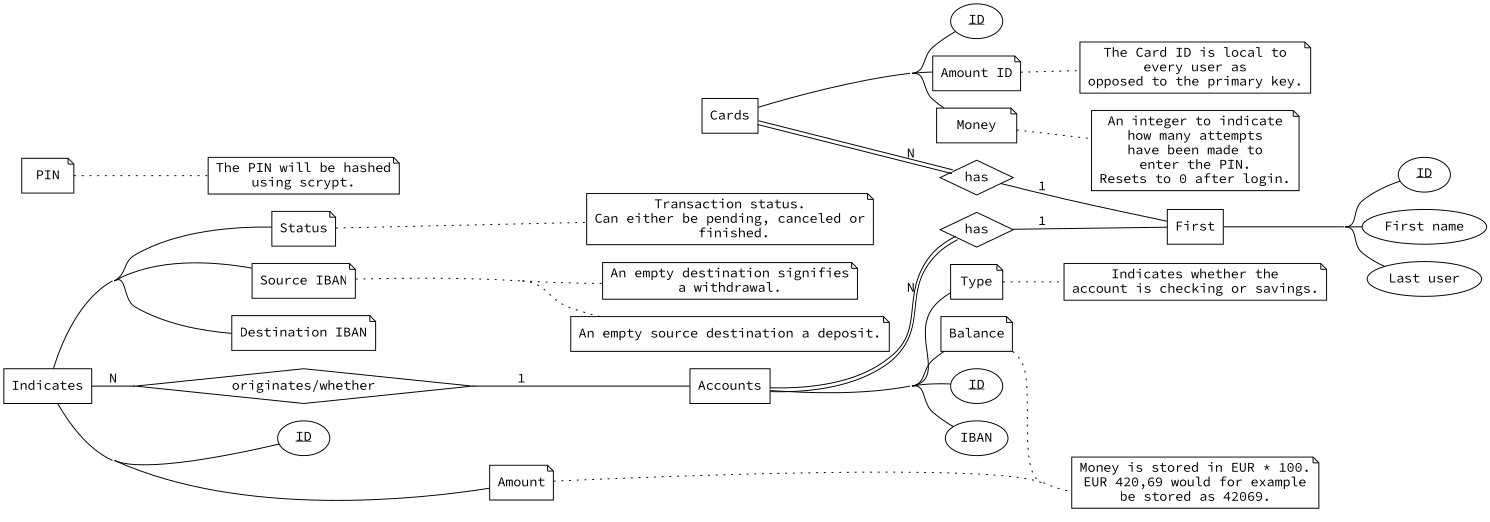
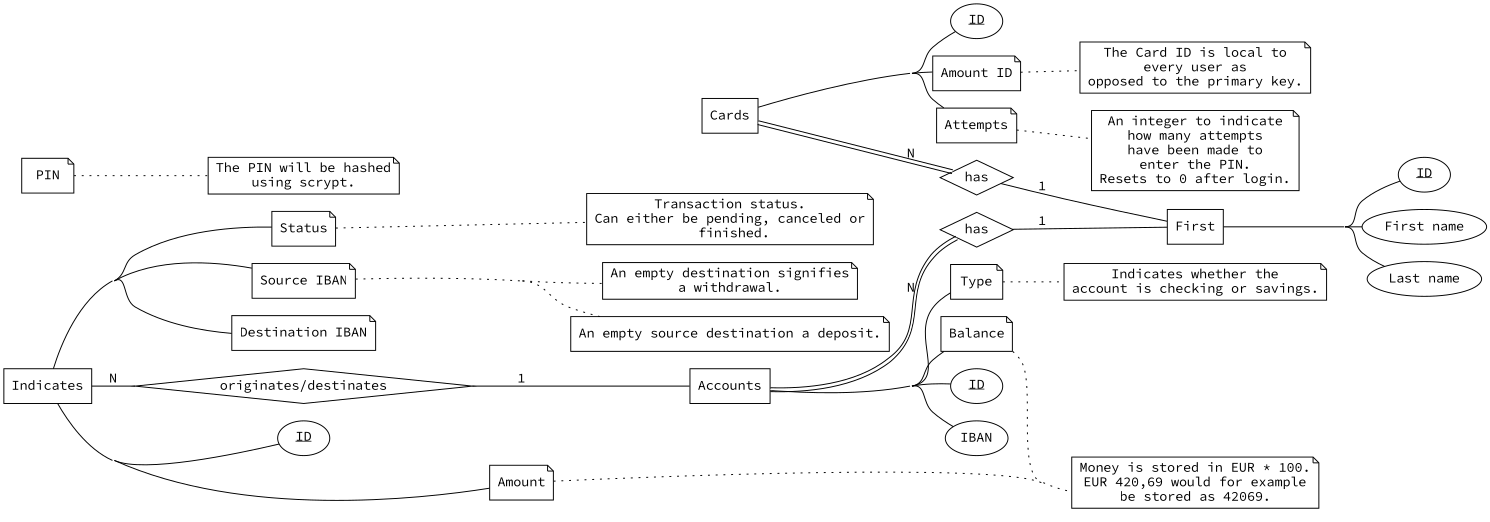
(977, 125) -> (977, 125)
(1424, 279) -> (1424, 279)
(304, 386) -> (304, 386)
